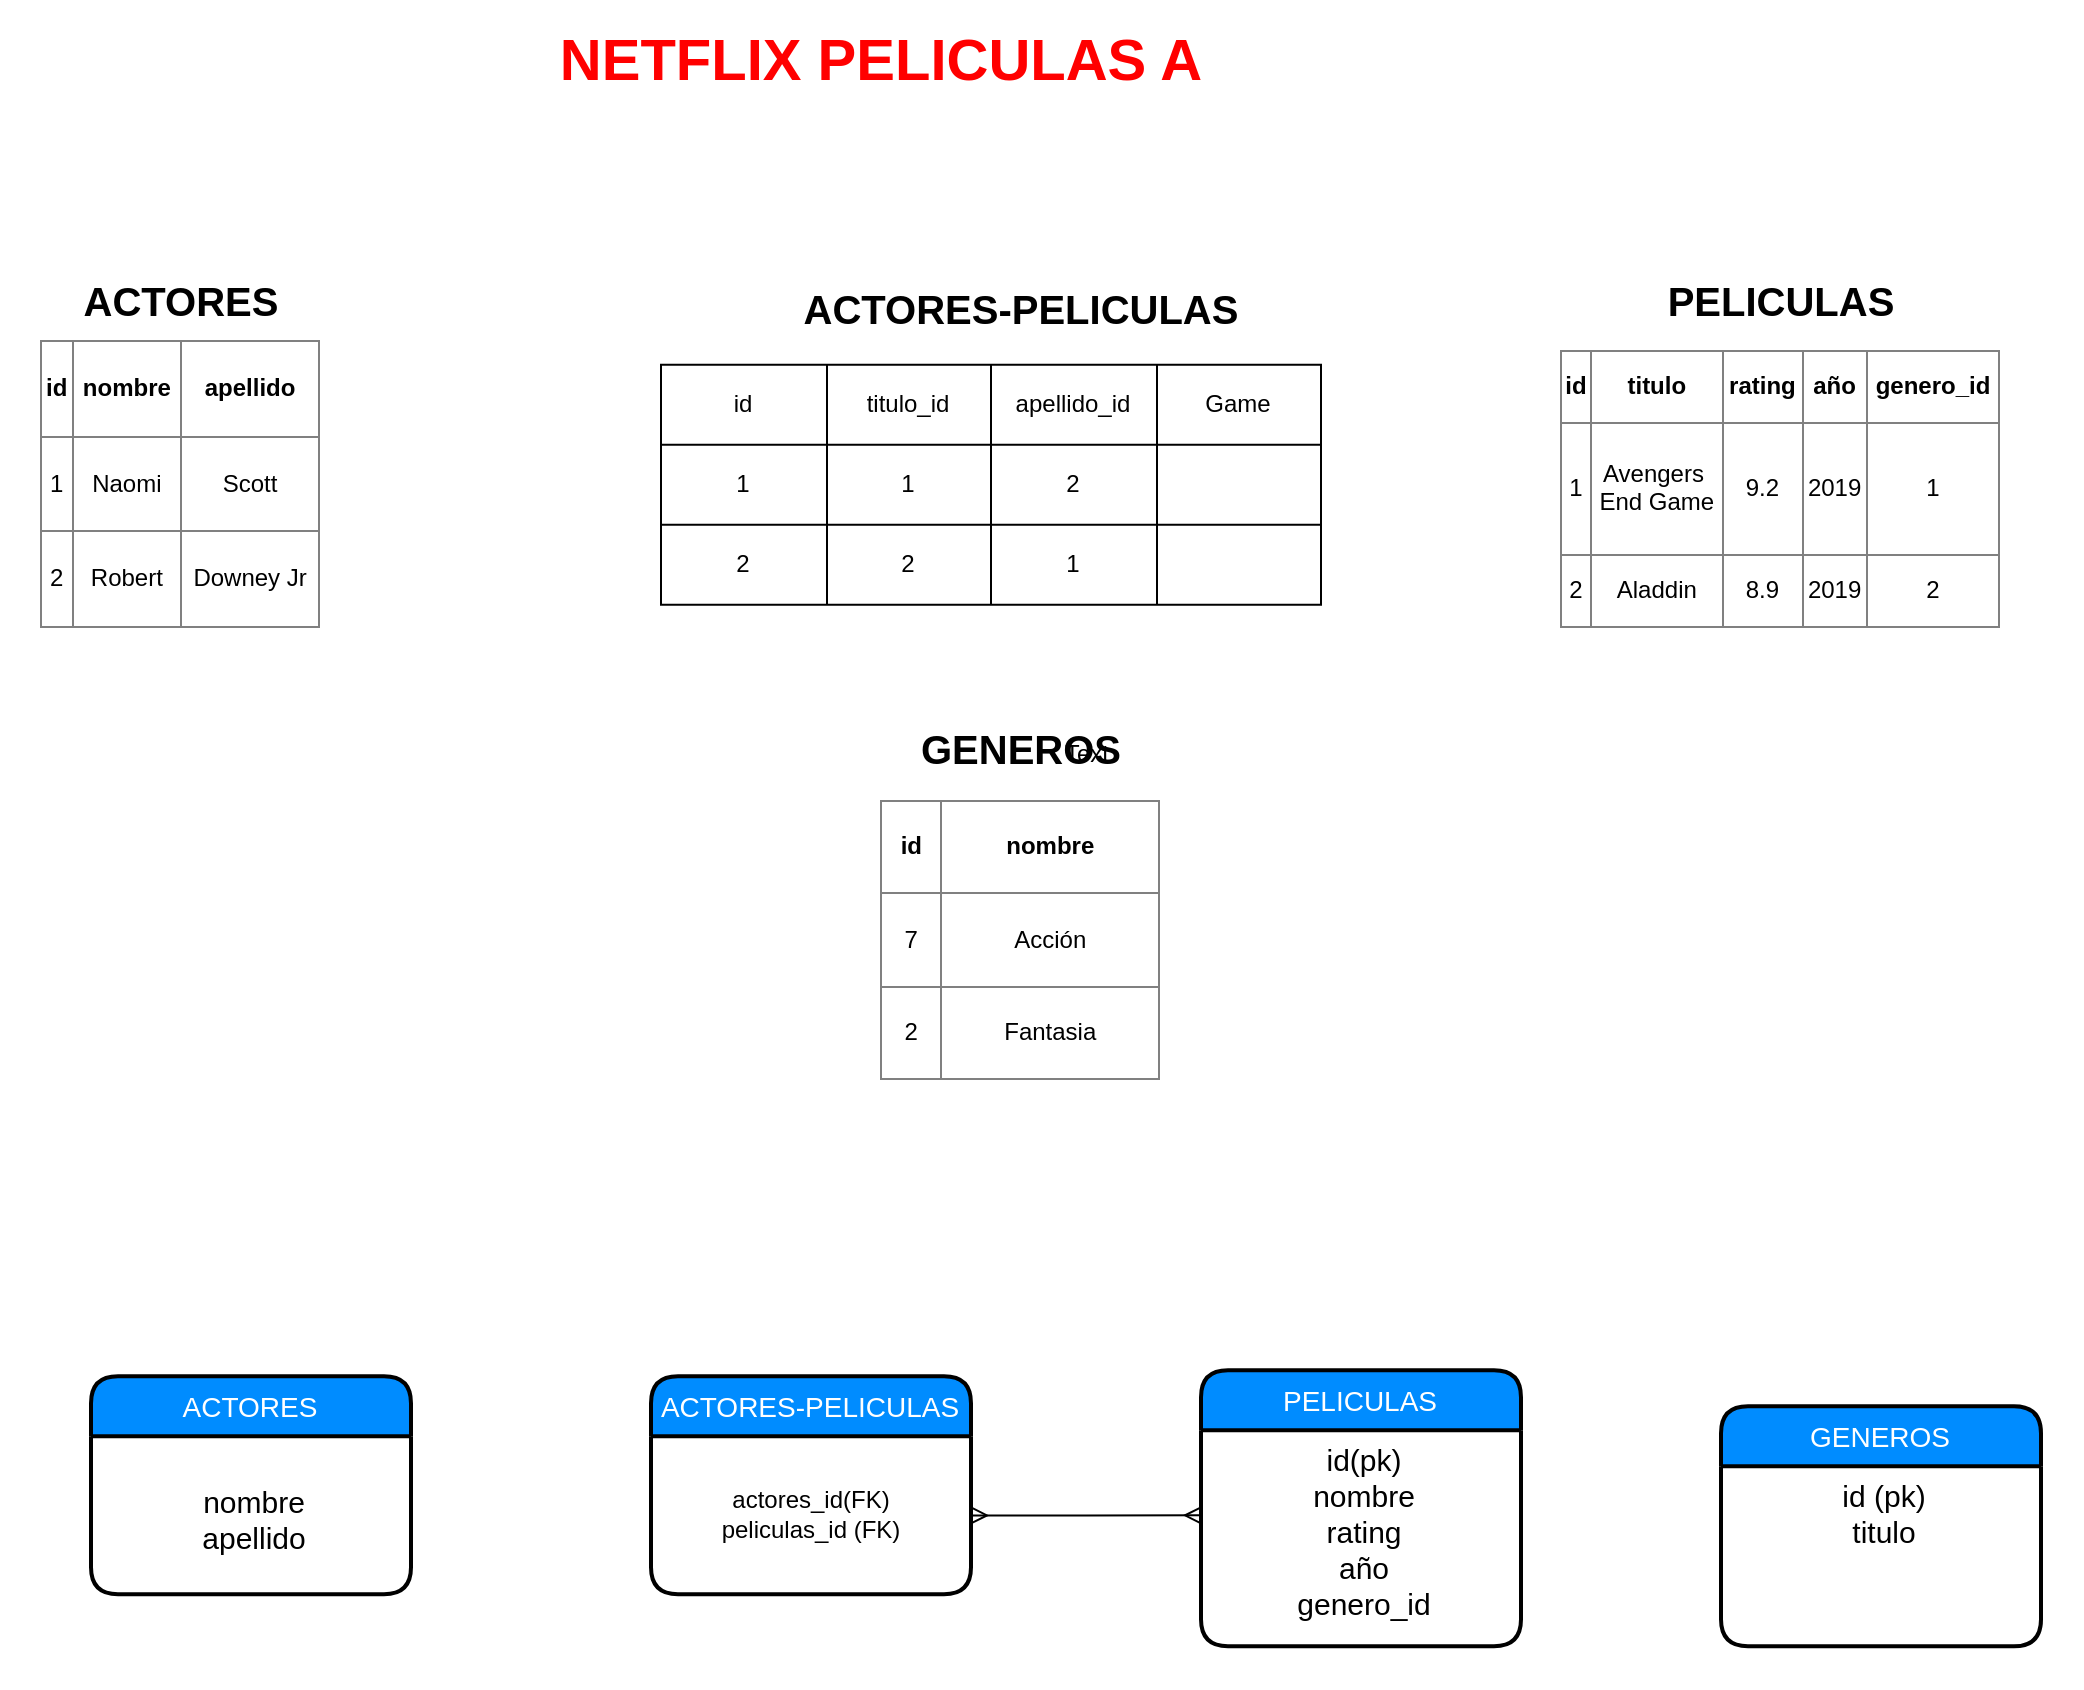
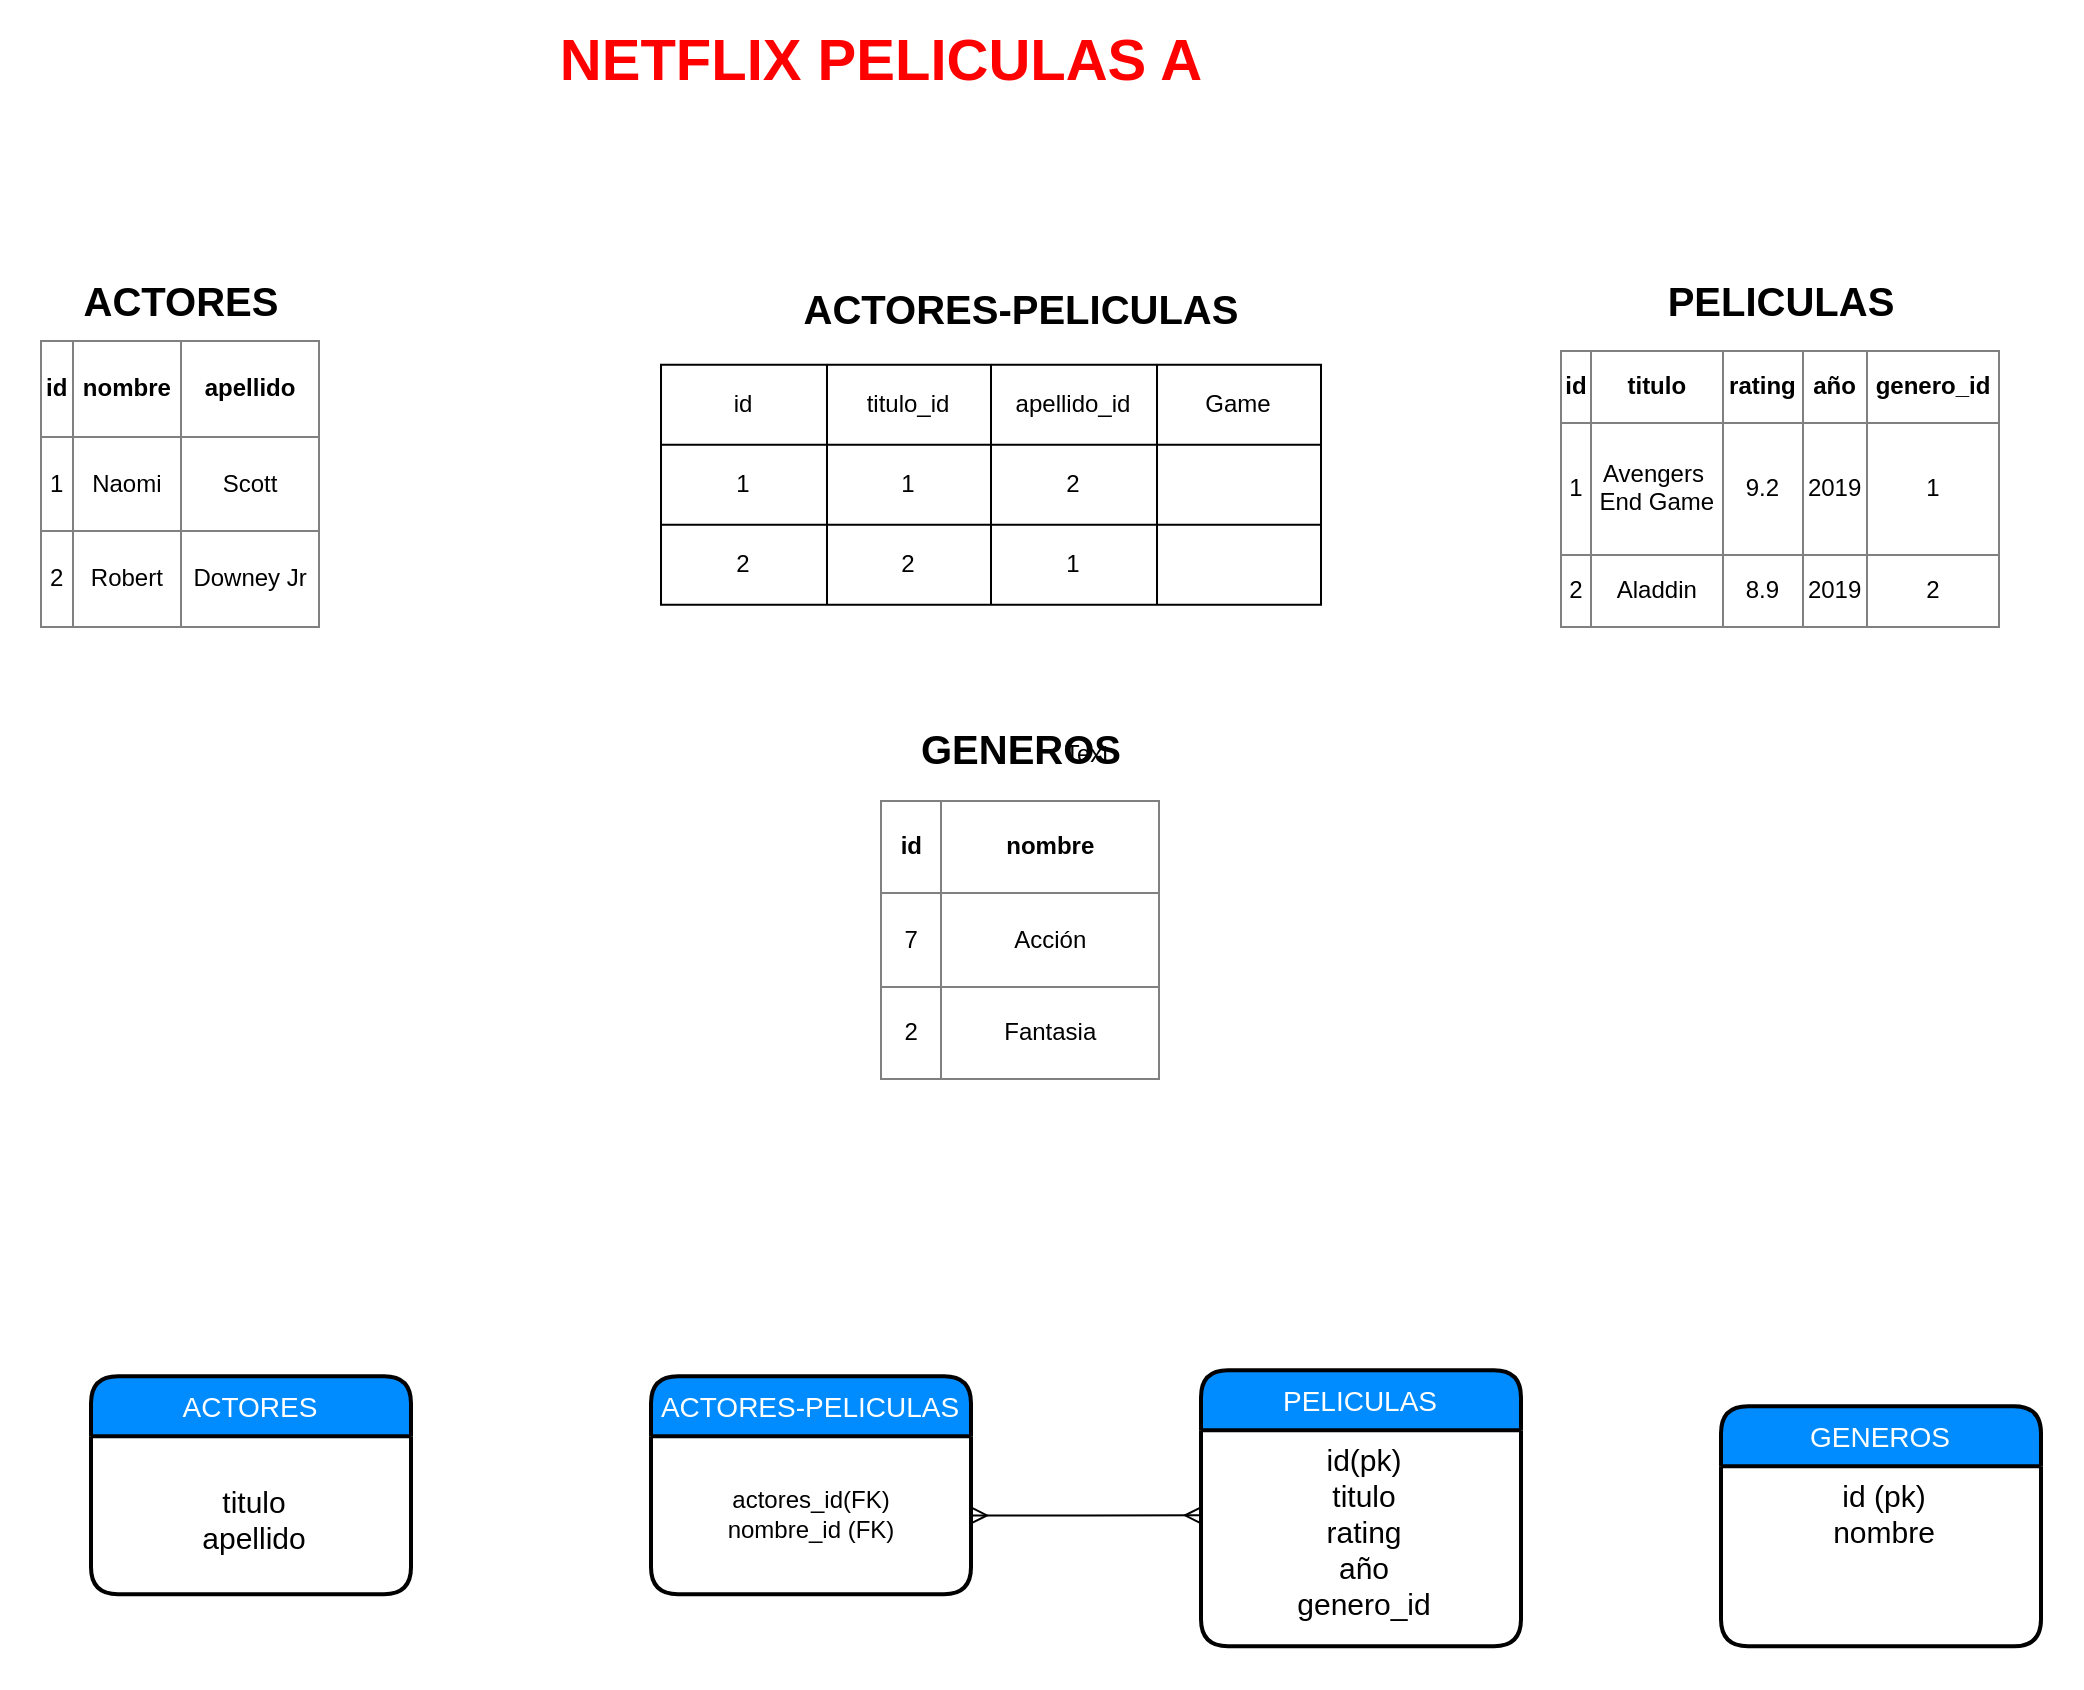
(1364, 1461) -> (1364, 1461)
(1884, 1497) -> (1884, 1497)
(254, 1503) -> (254, 1503)
(812, 1515) -> (812, 1515)
